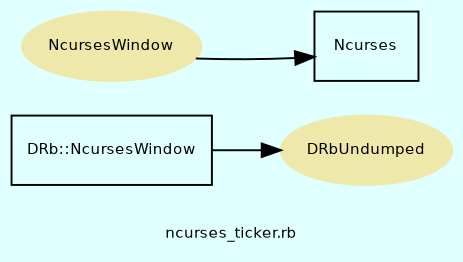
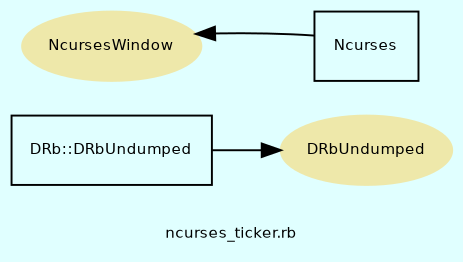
(245, 59) -> (265, 33)
(112, 150) -> (112, 150)
